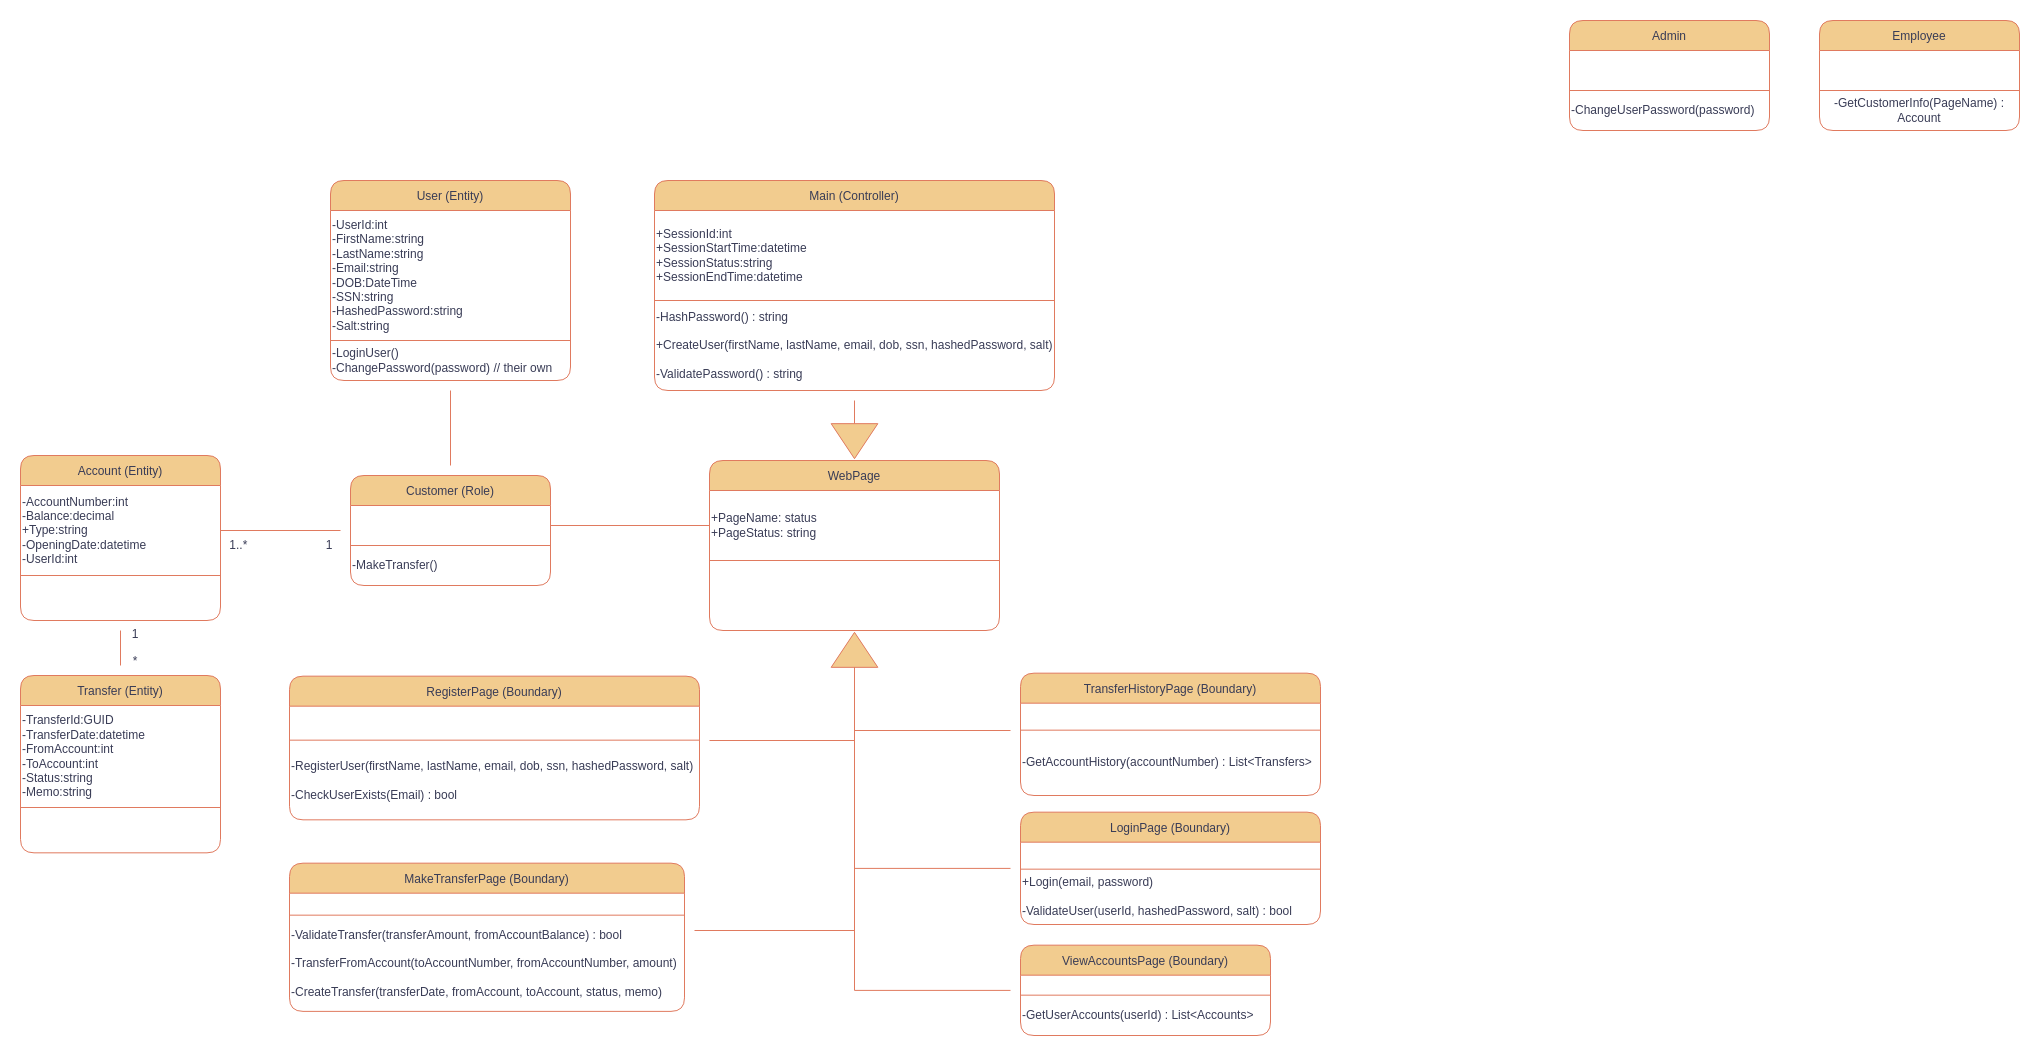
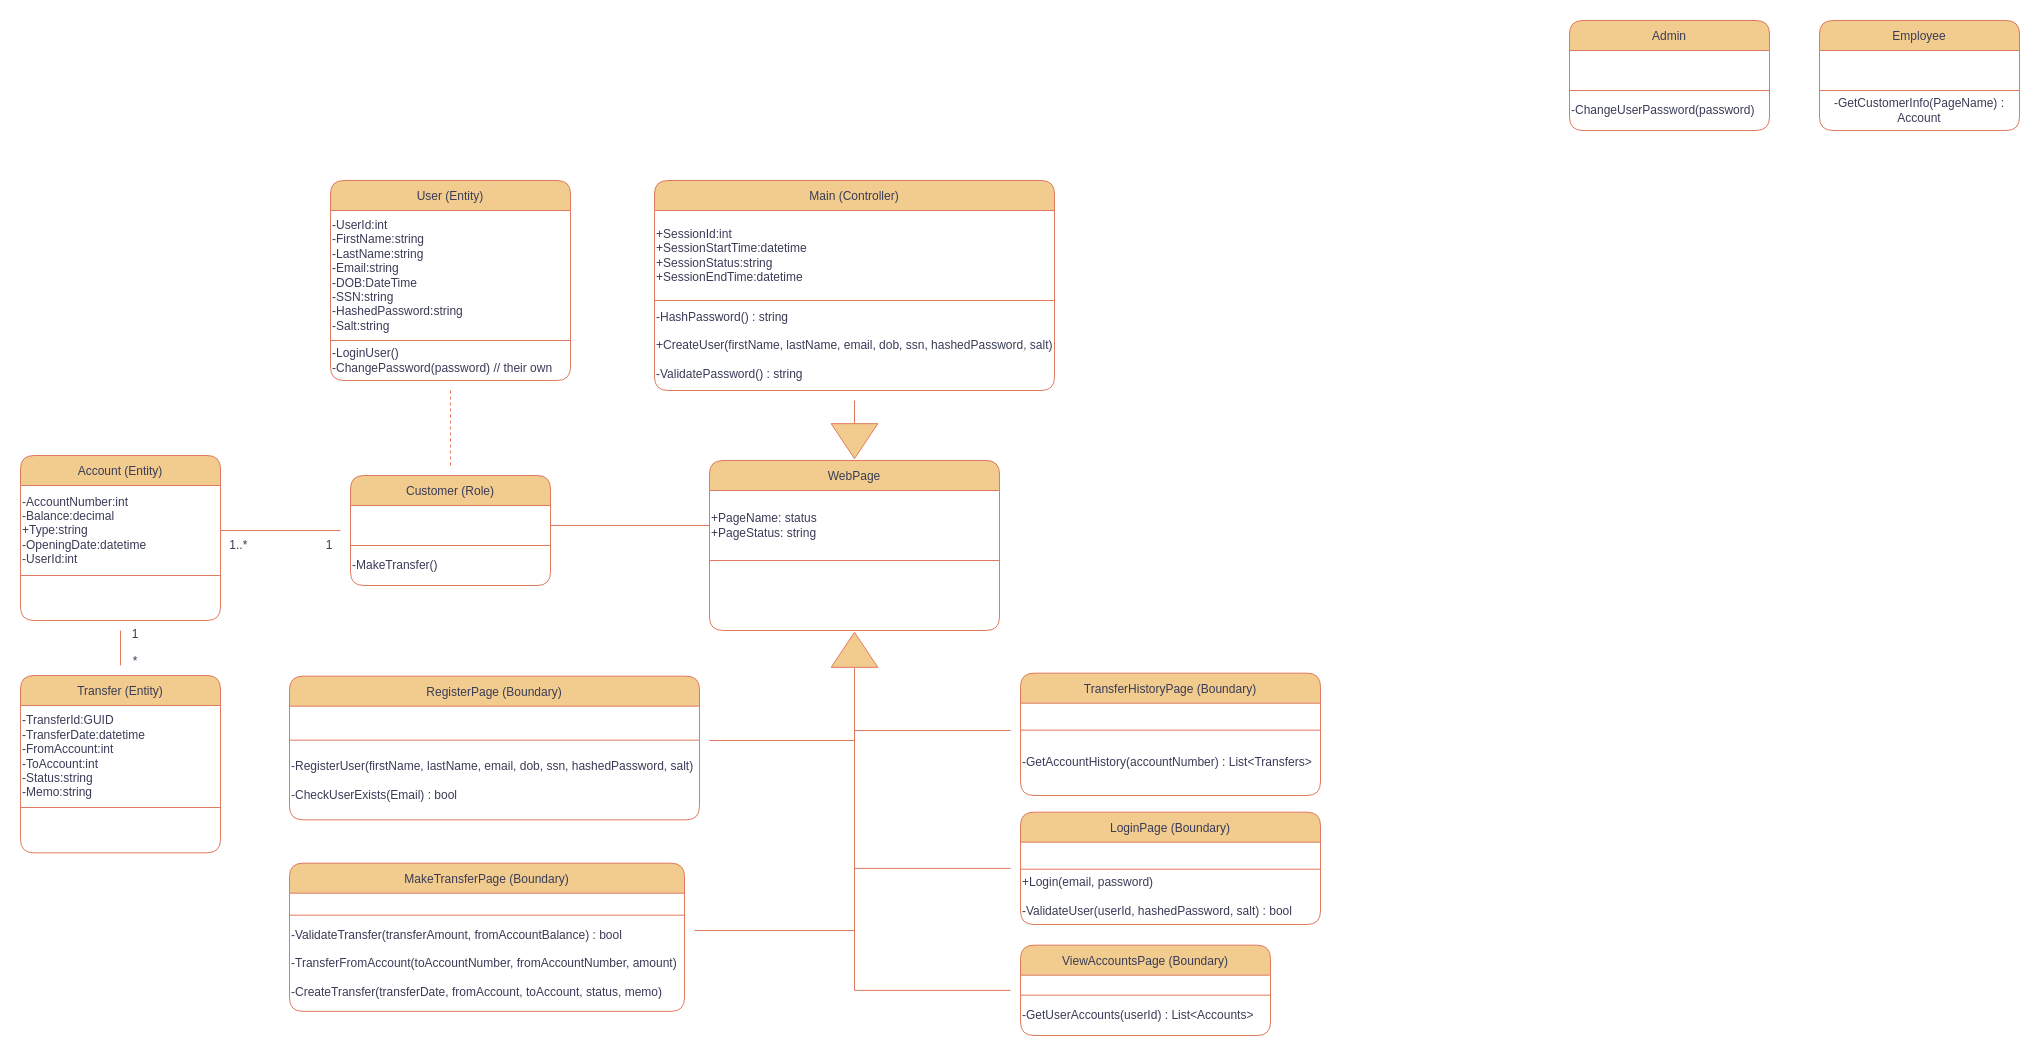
(451, 428) -> (451, 428)
